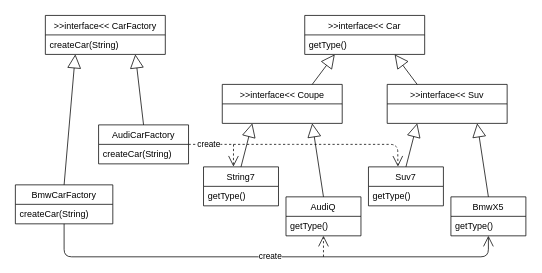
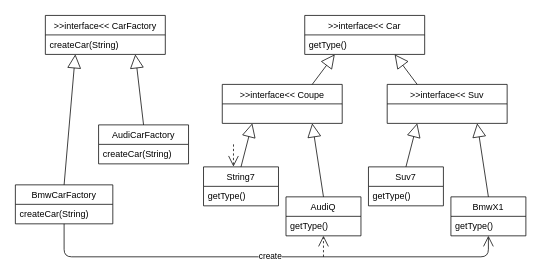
(301, 144) -> none
(488, 207) -> (488, 207)
